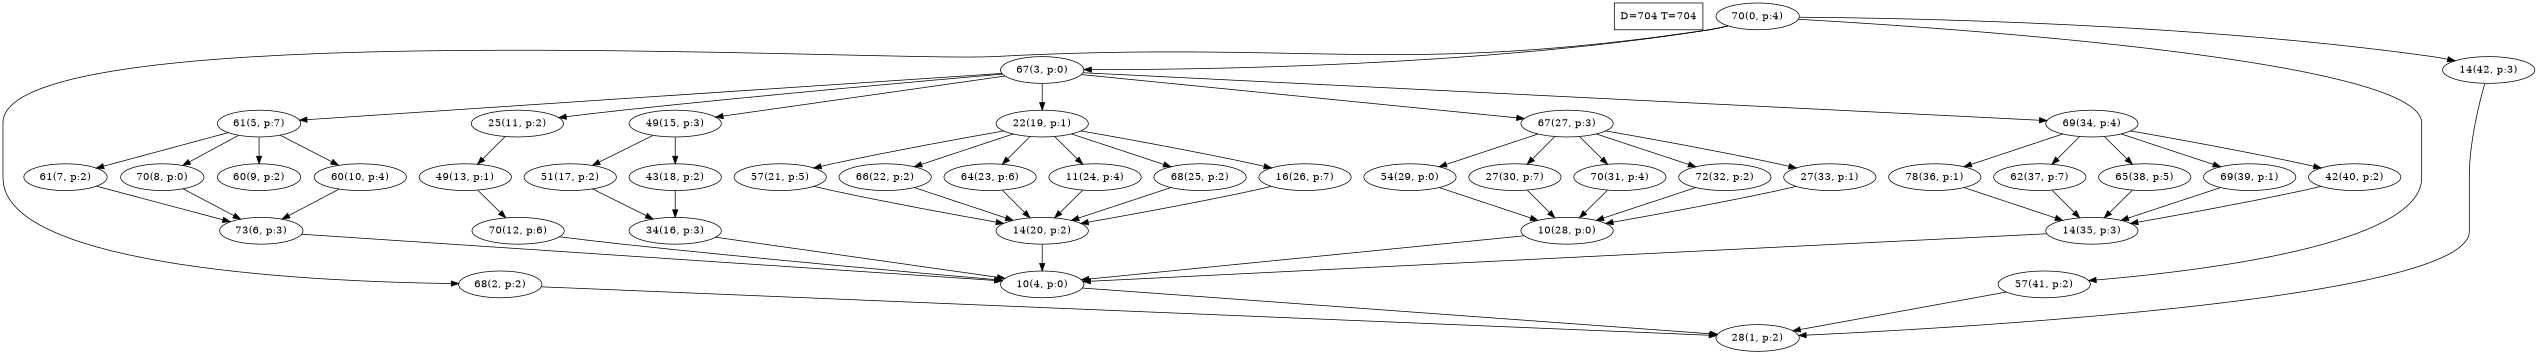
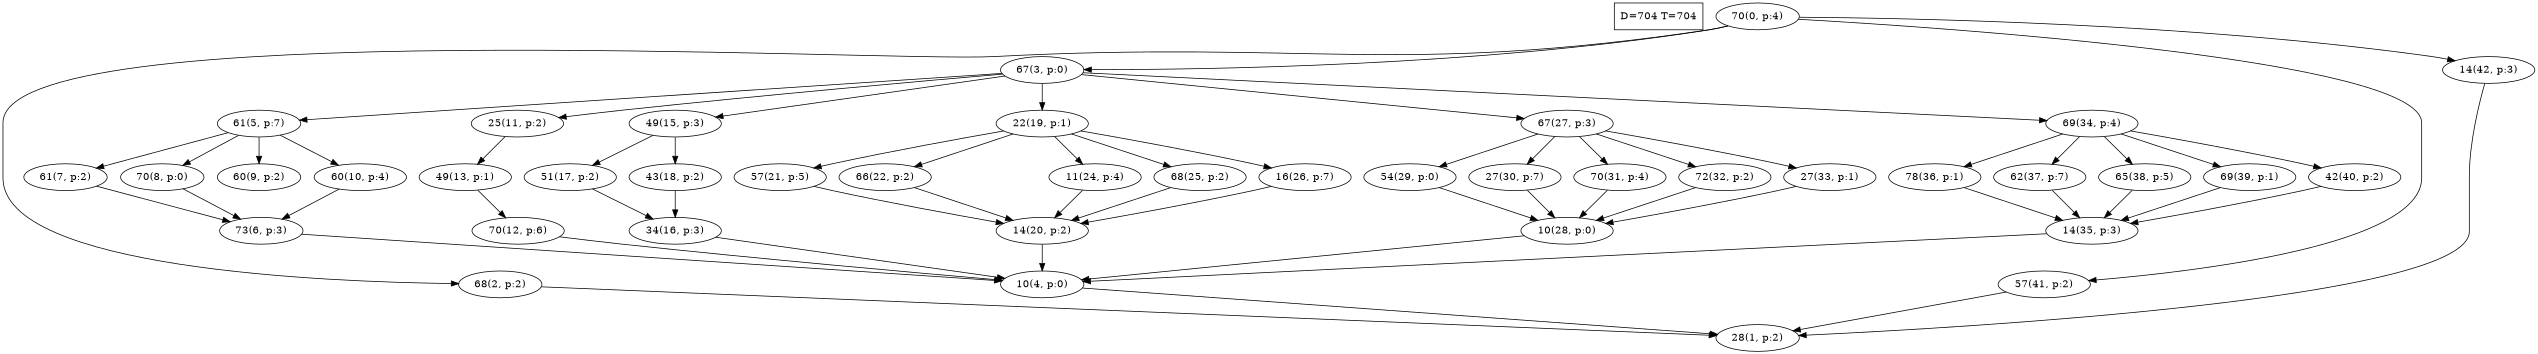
(990, 177) -> none
